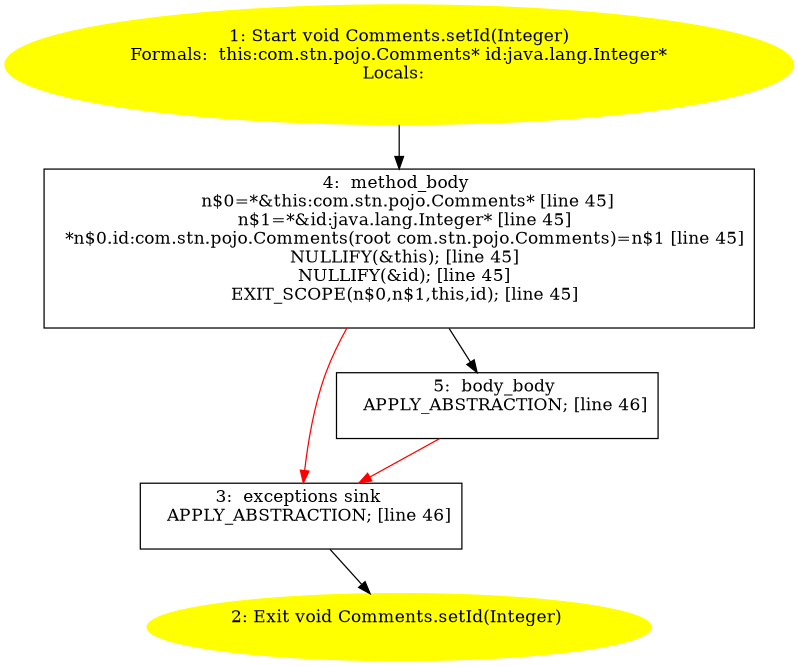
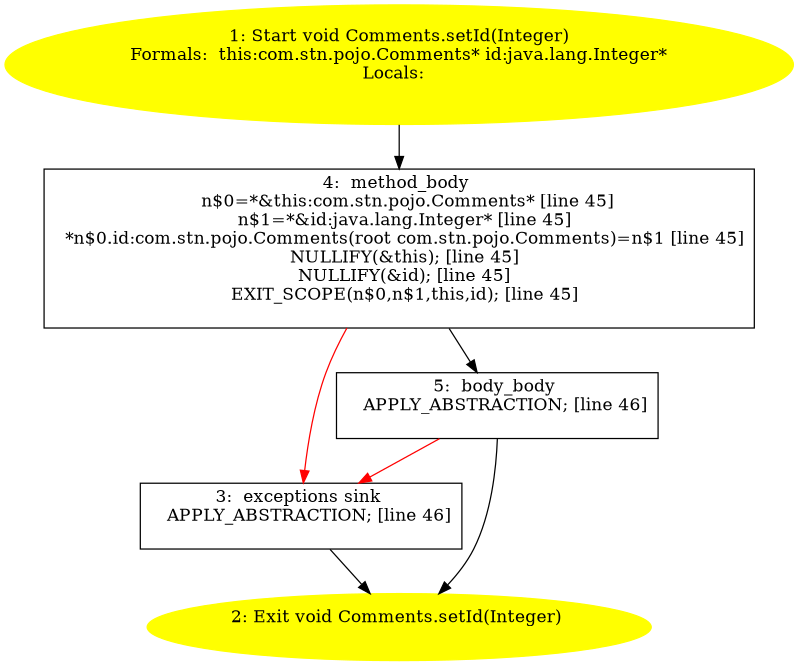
none -> (486, 517)
